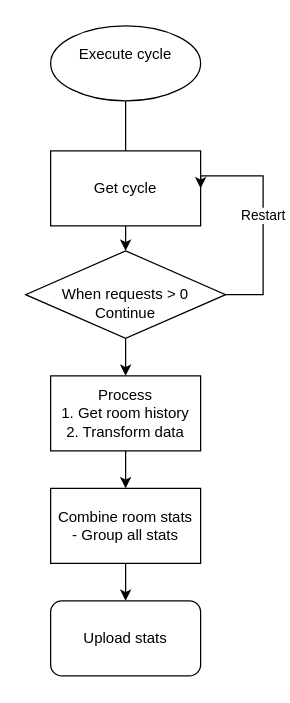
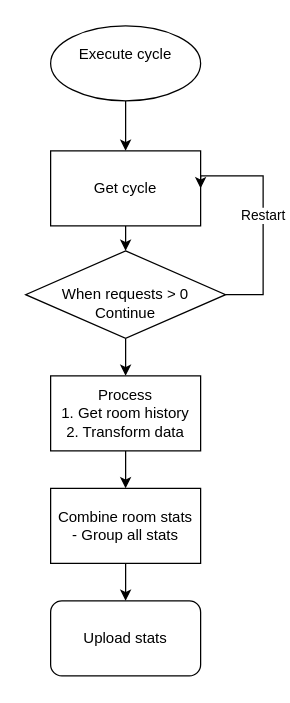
(126, 144) -> (126, 141)
